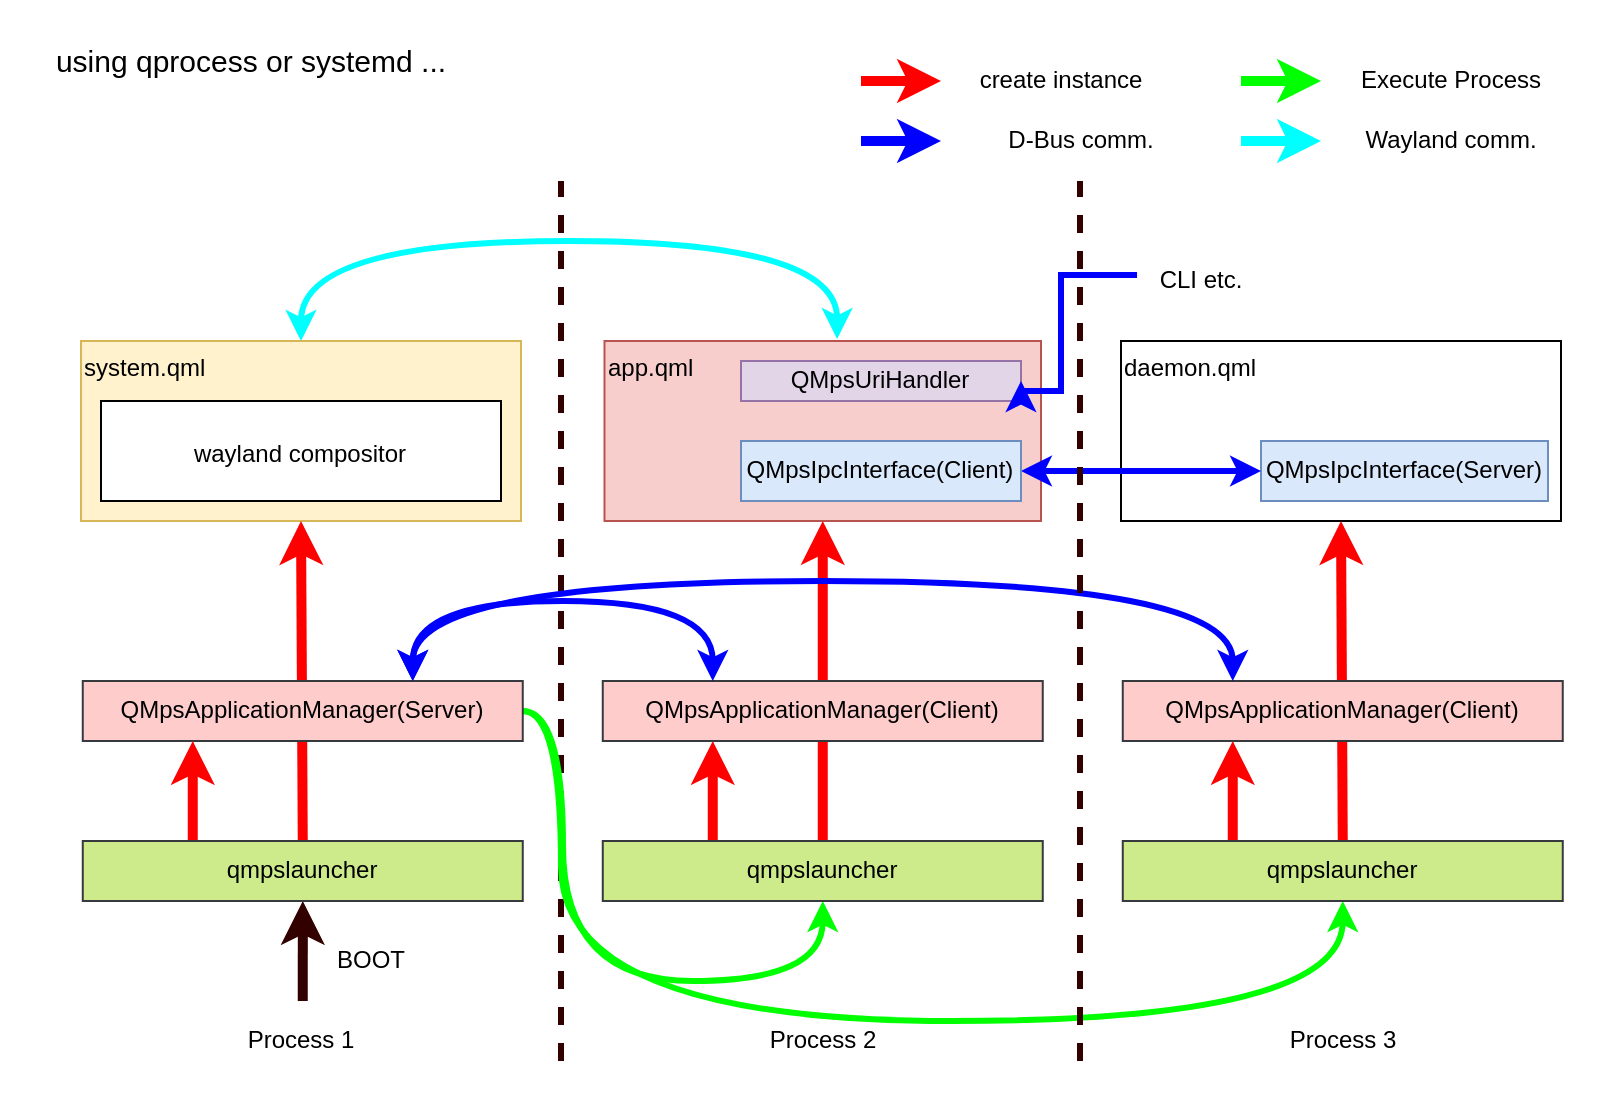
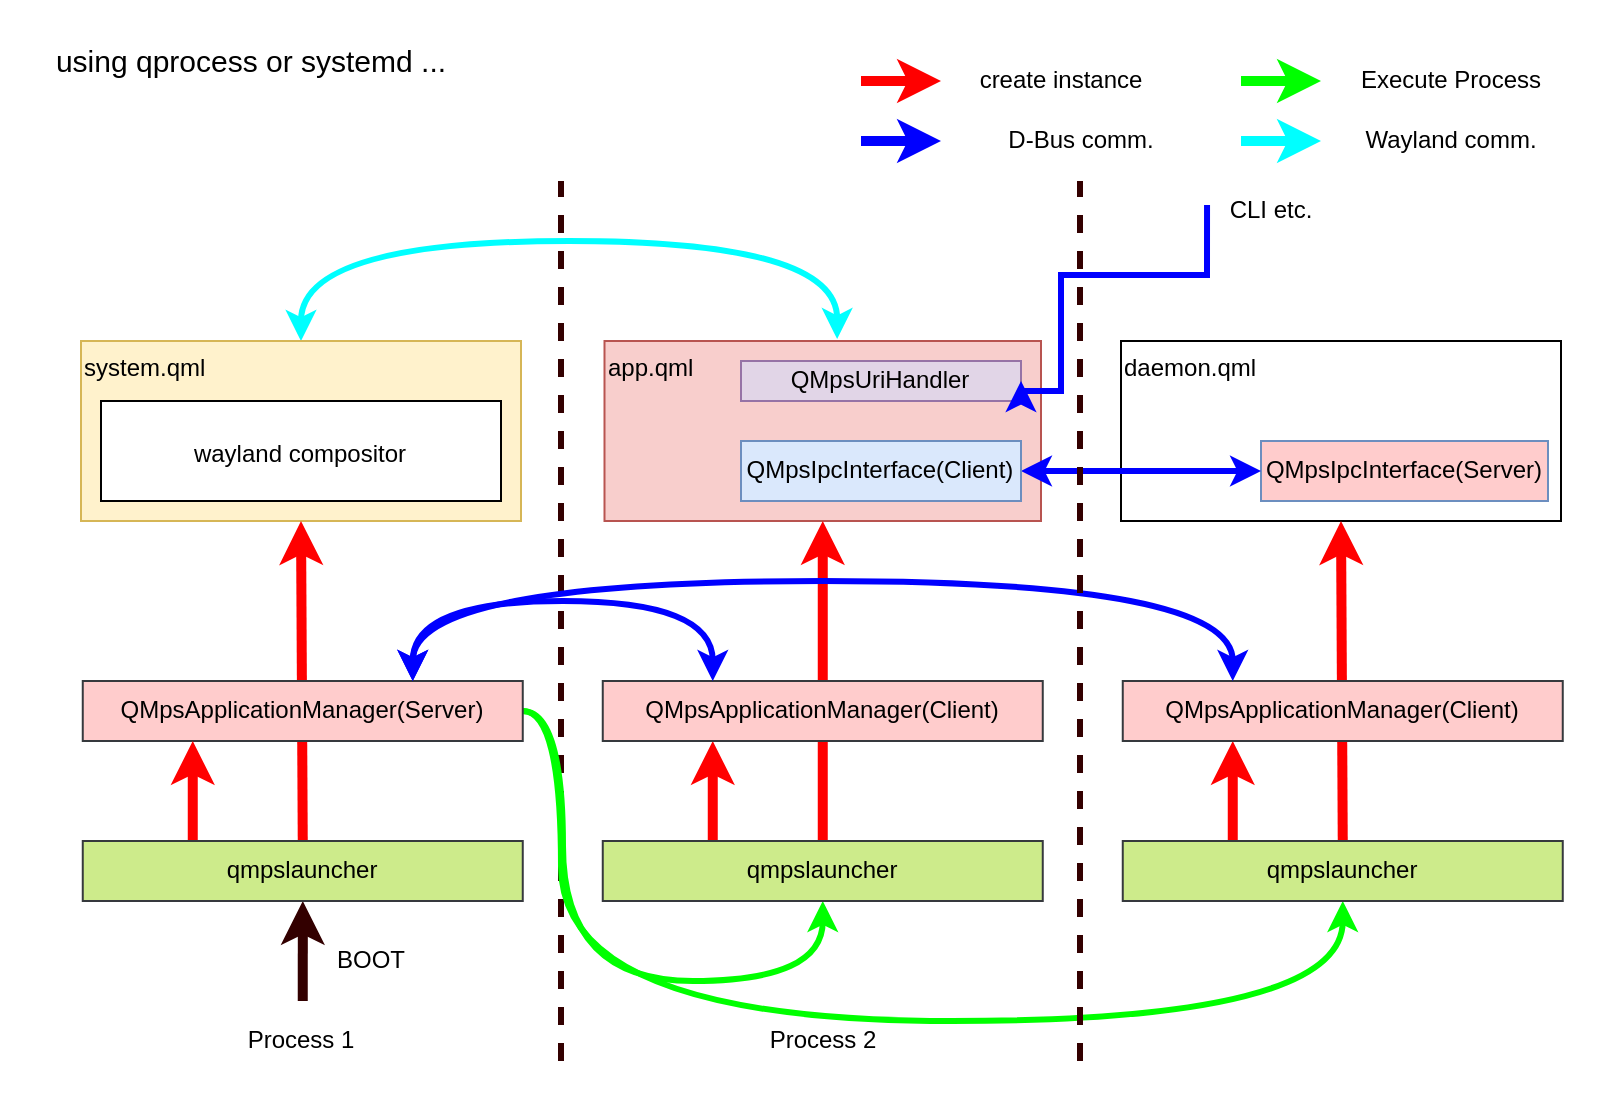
(1201, 281) -> (1271, 211)
(1405, 471) -> (1405, 471)
(1343, 1041) -> none
